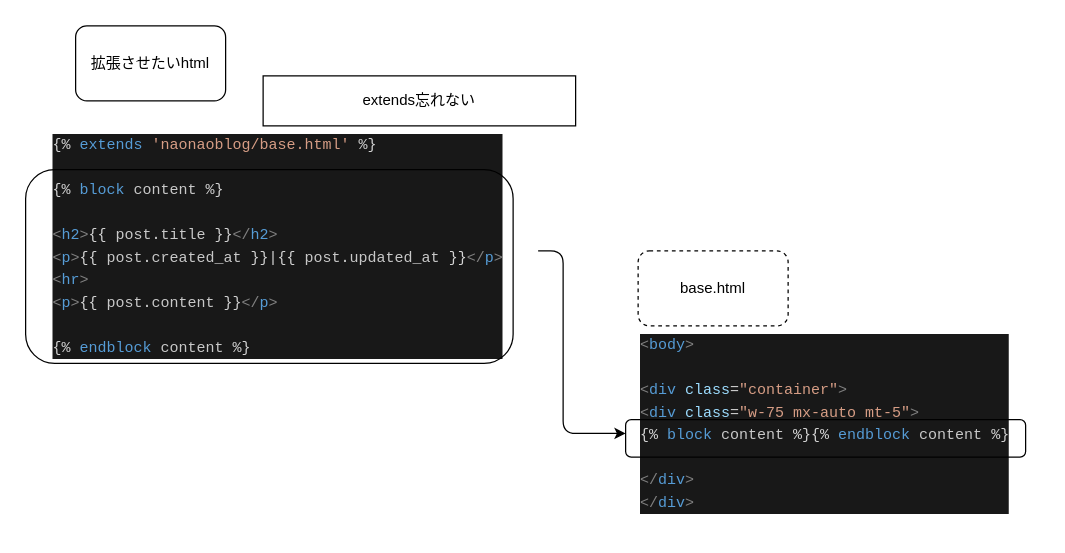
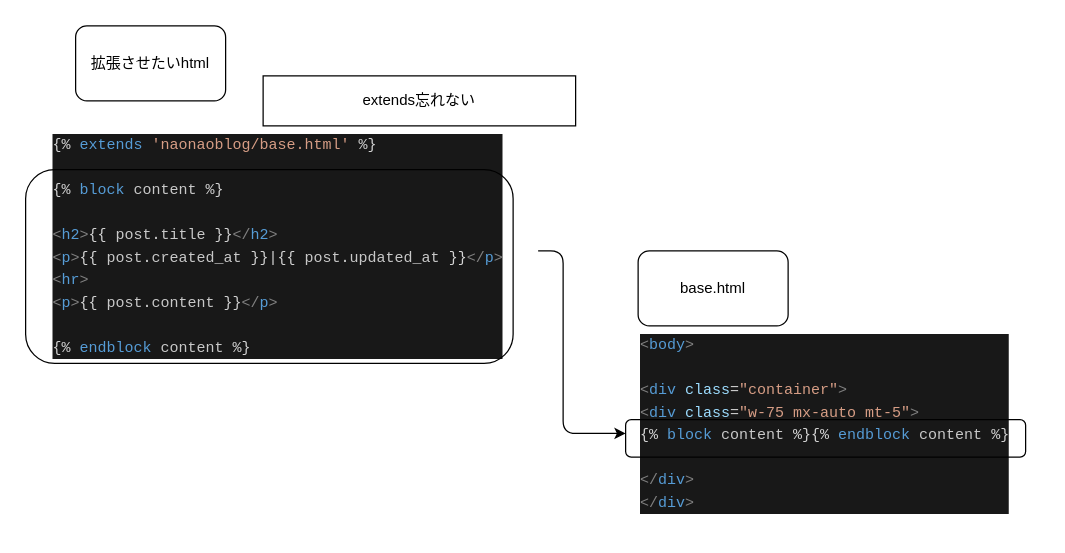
(713, 288) -> (713, 288)
